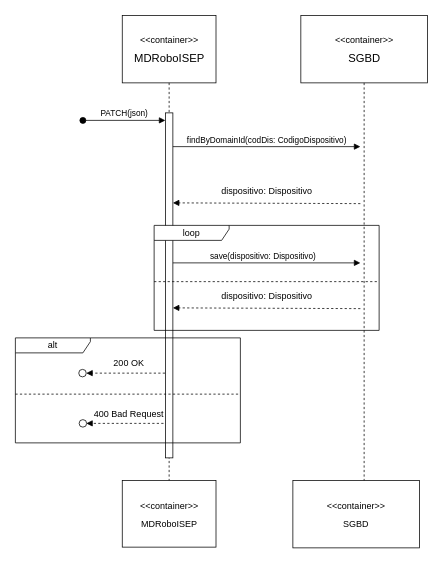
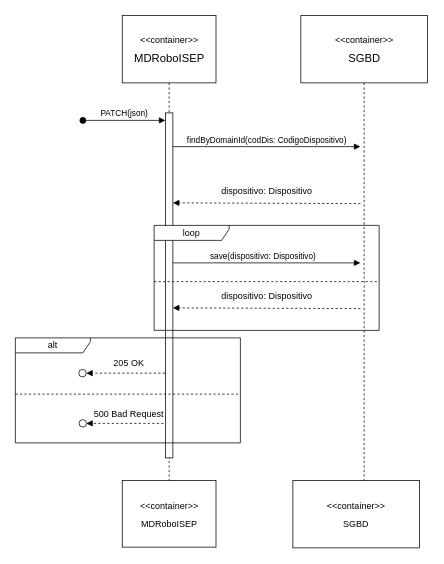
(129, 363) -> (129, 363)
(129, 414) -> (129, 414)
